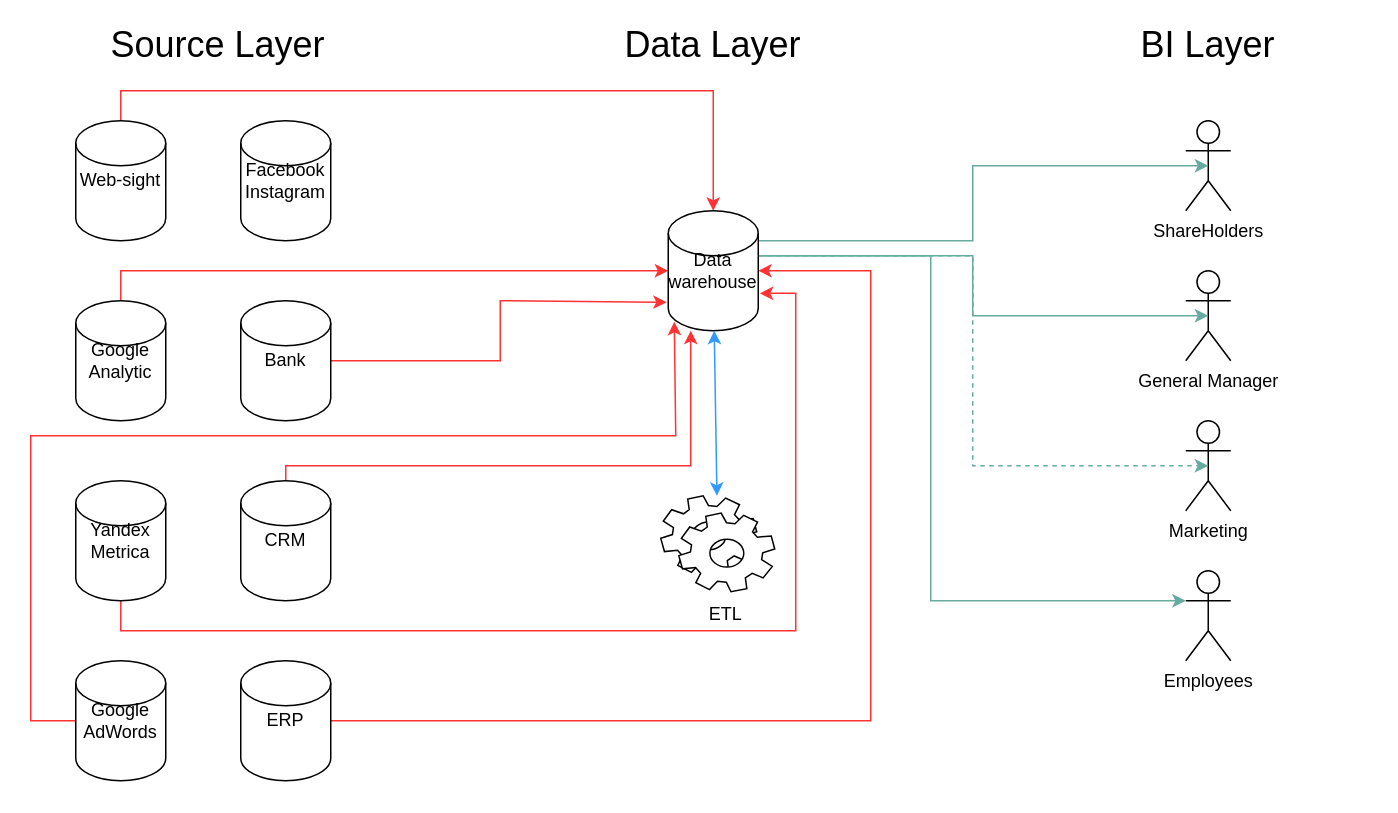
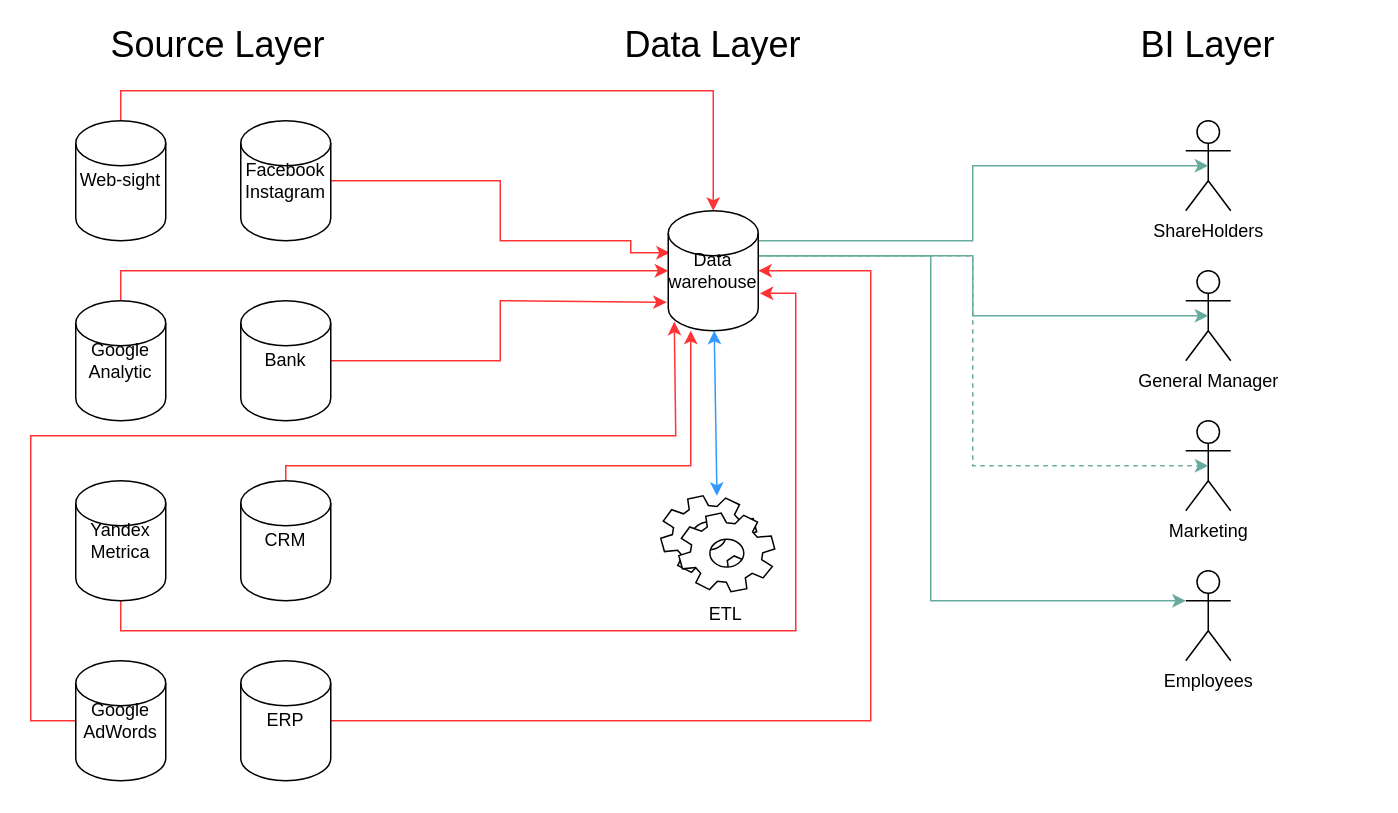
none -> (500, 212)
